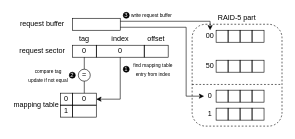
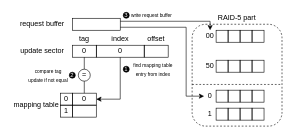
(42, 51) -> (42, 51)
